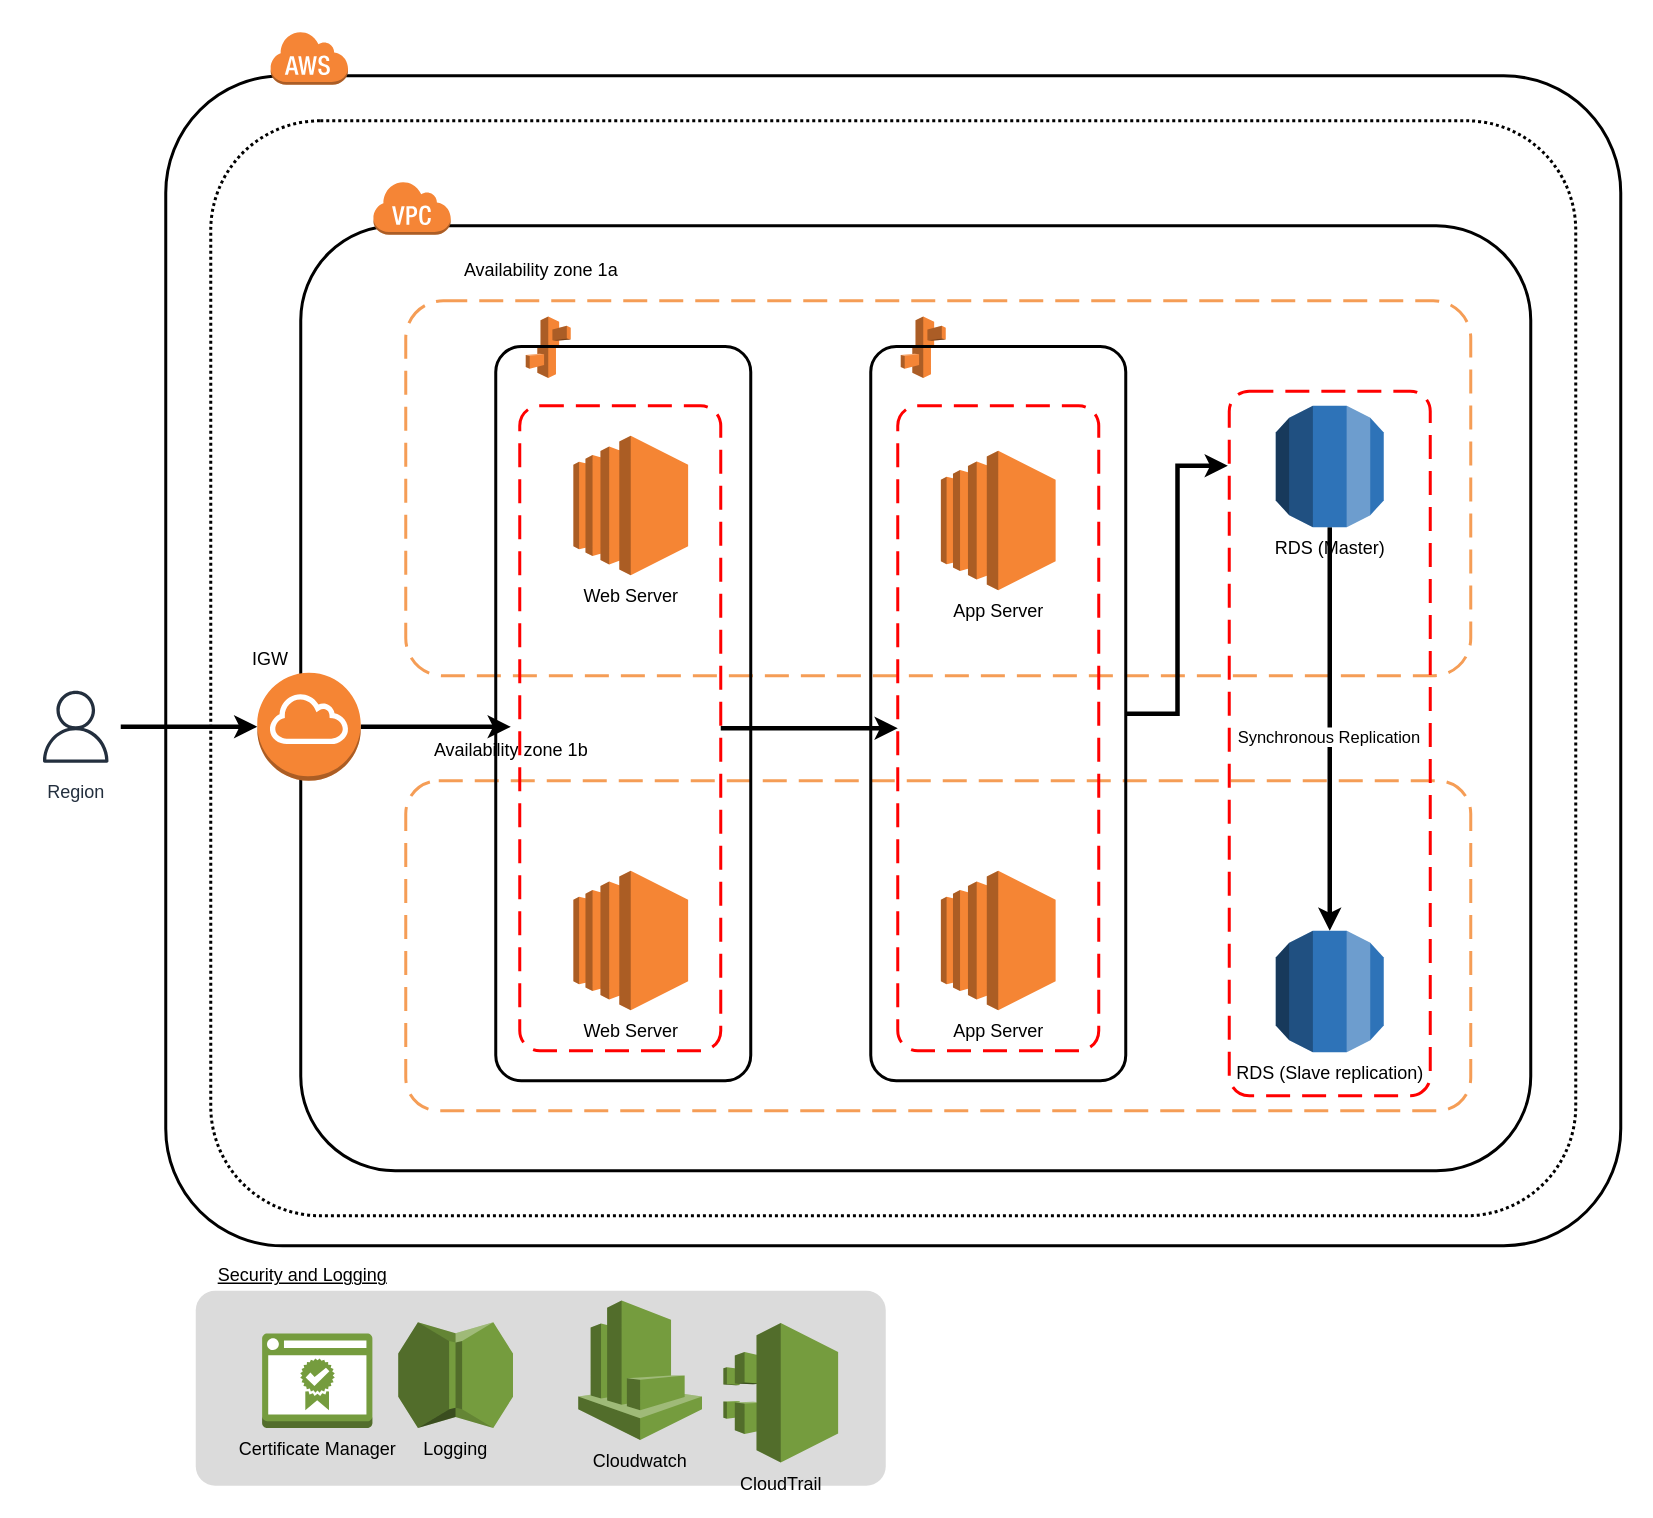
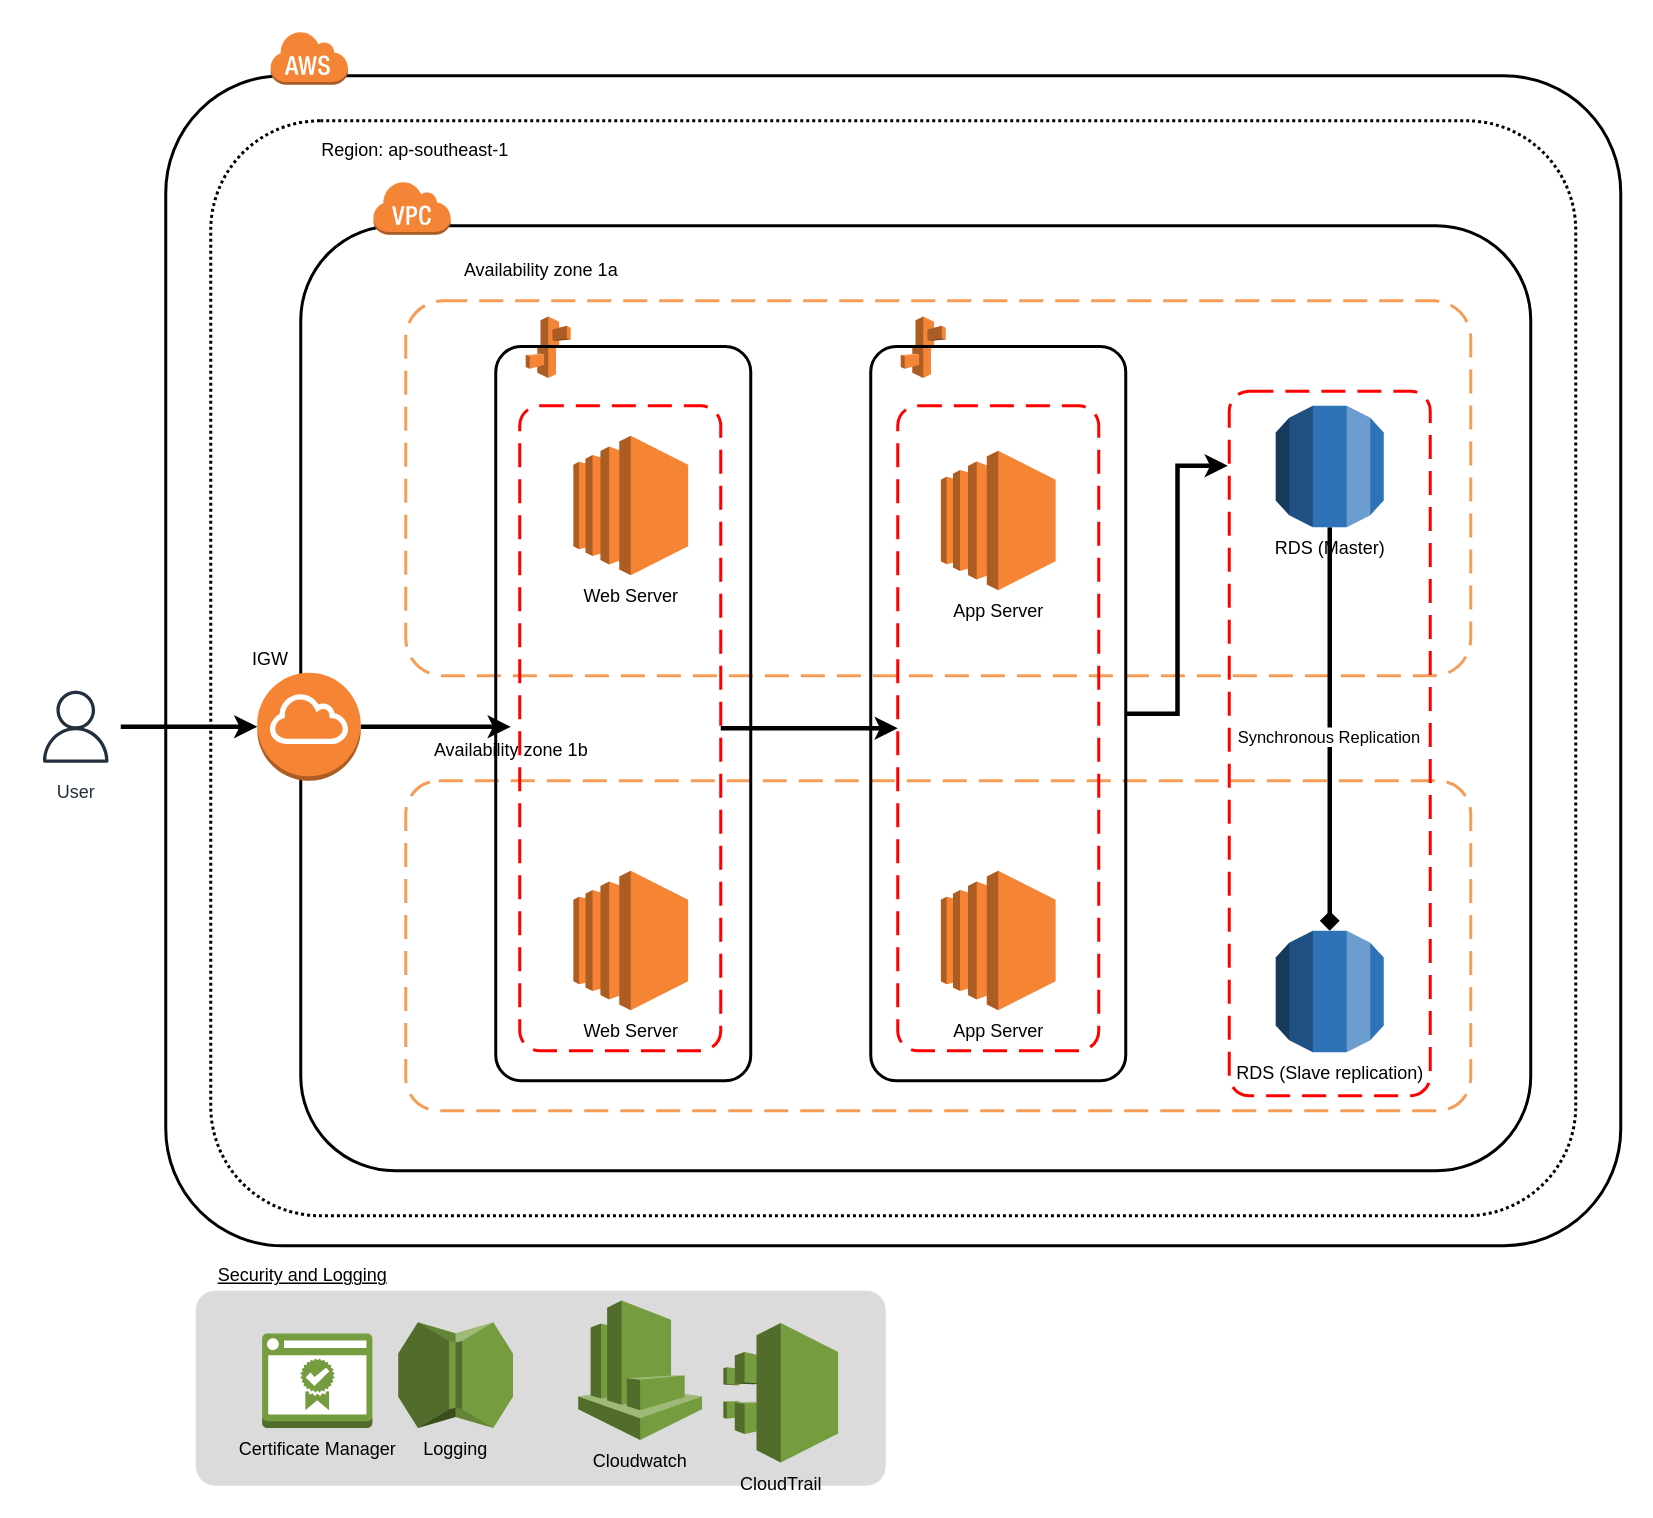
none -> (415, 151)
(77, 793) -> (77, 793)
(1330, 912) -> (1330, 912)
